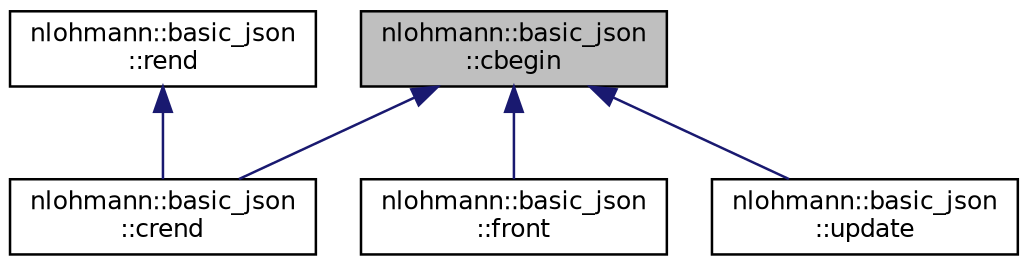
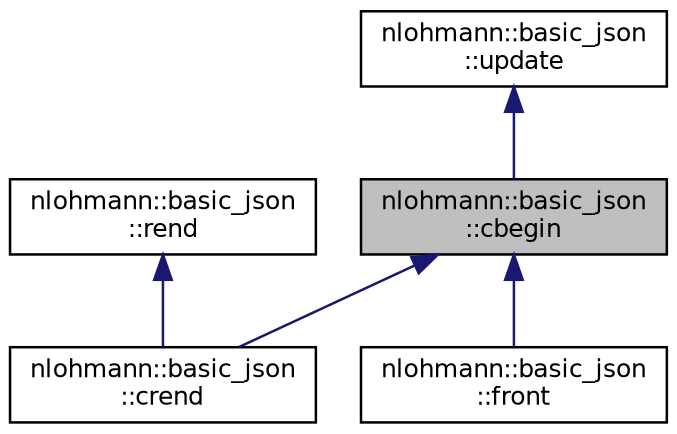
(701, 138) -> (514, 146)
